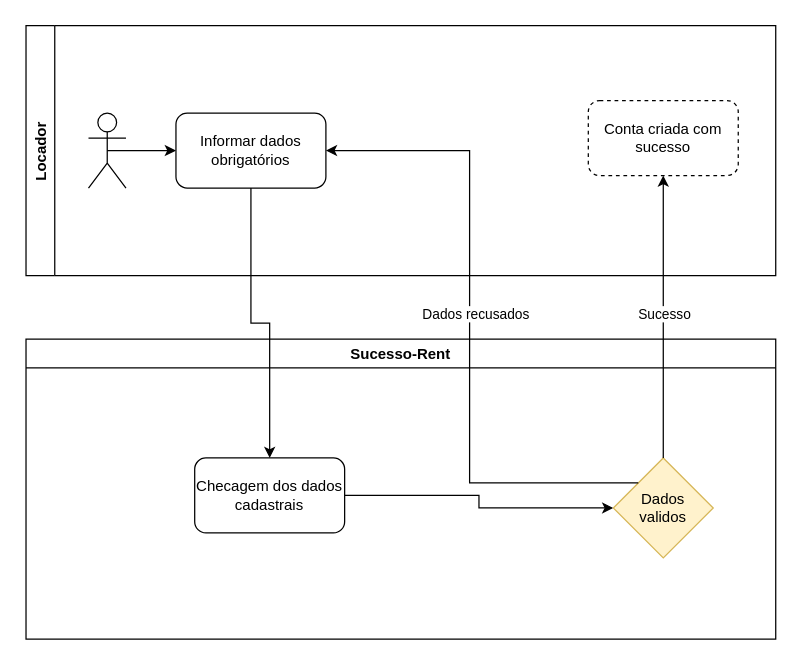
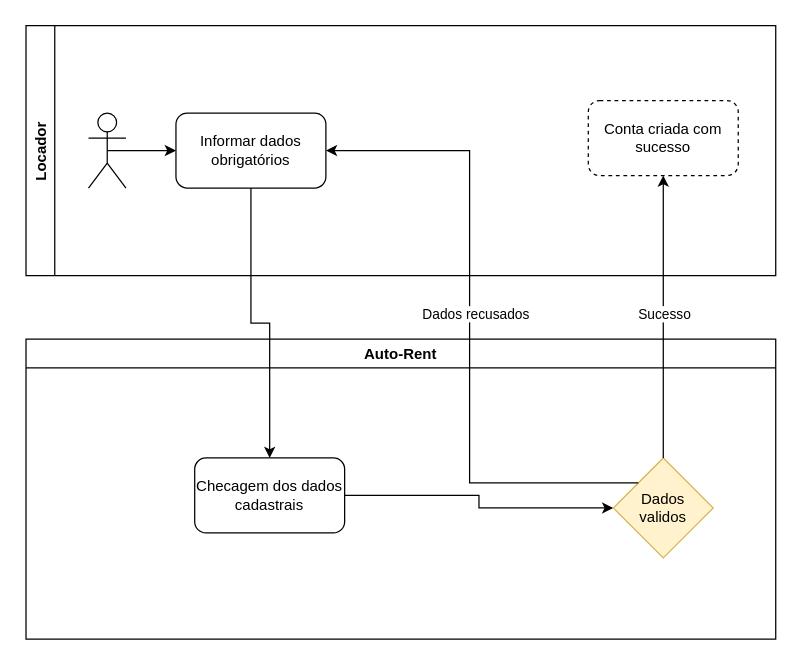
(400, 354) -> (400, 354)
